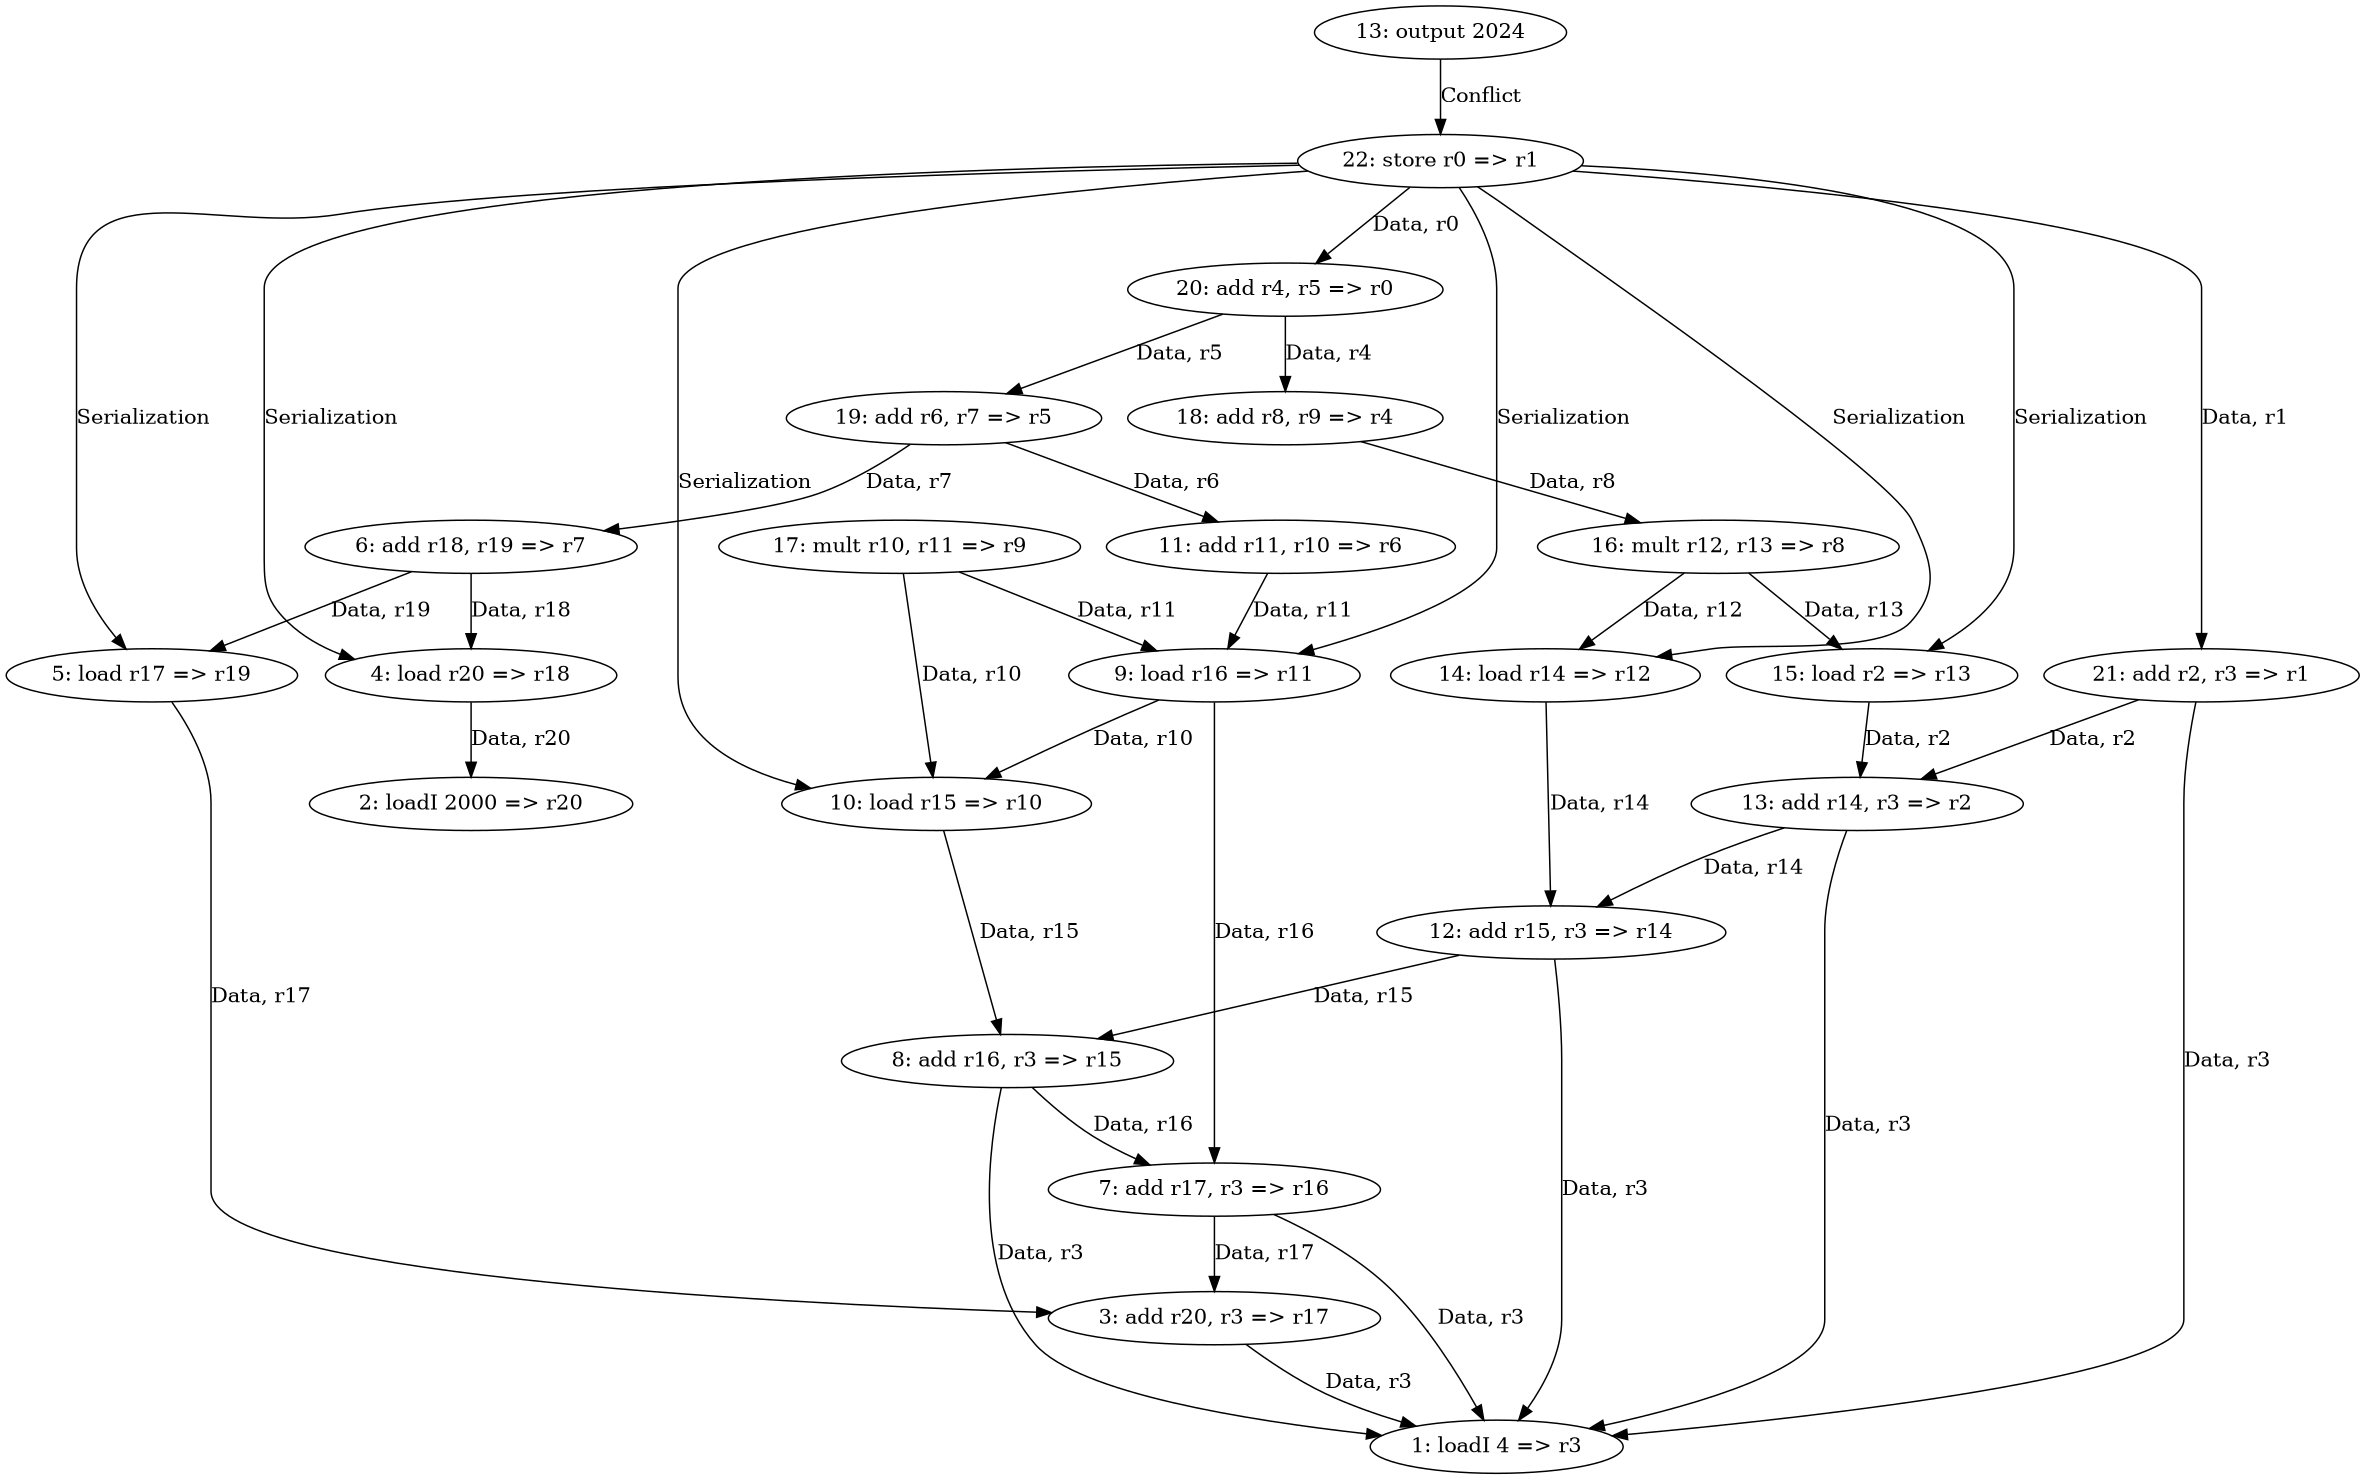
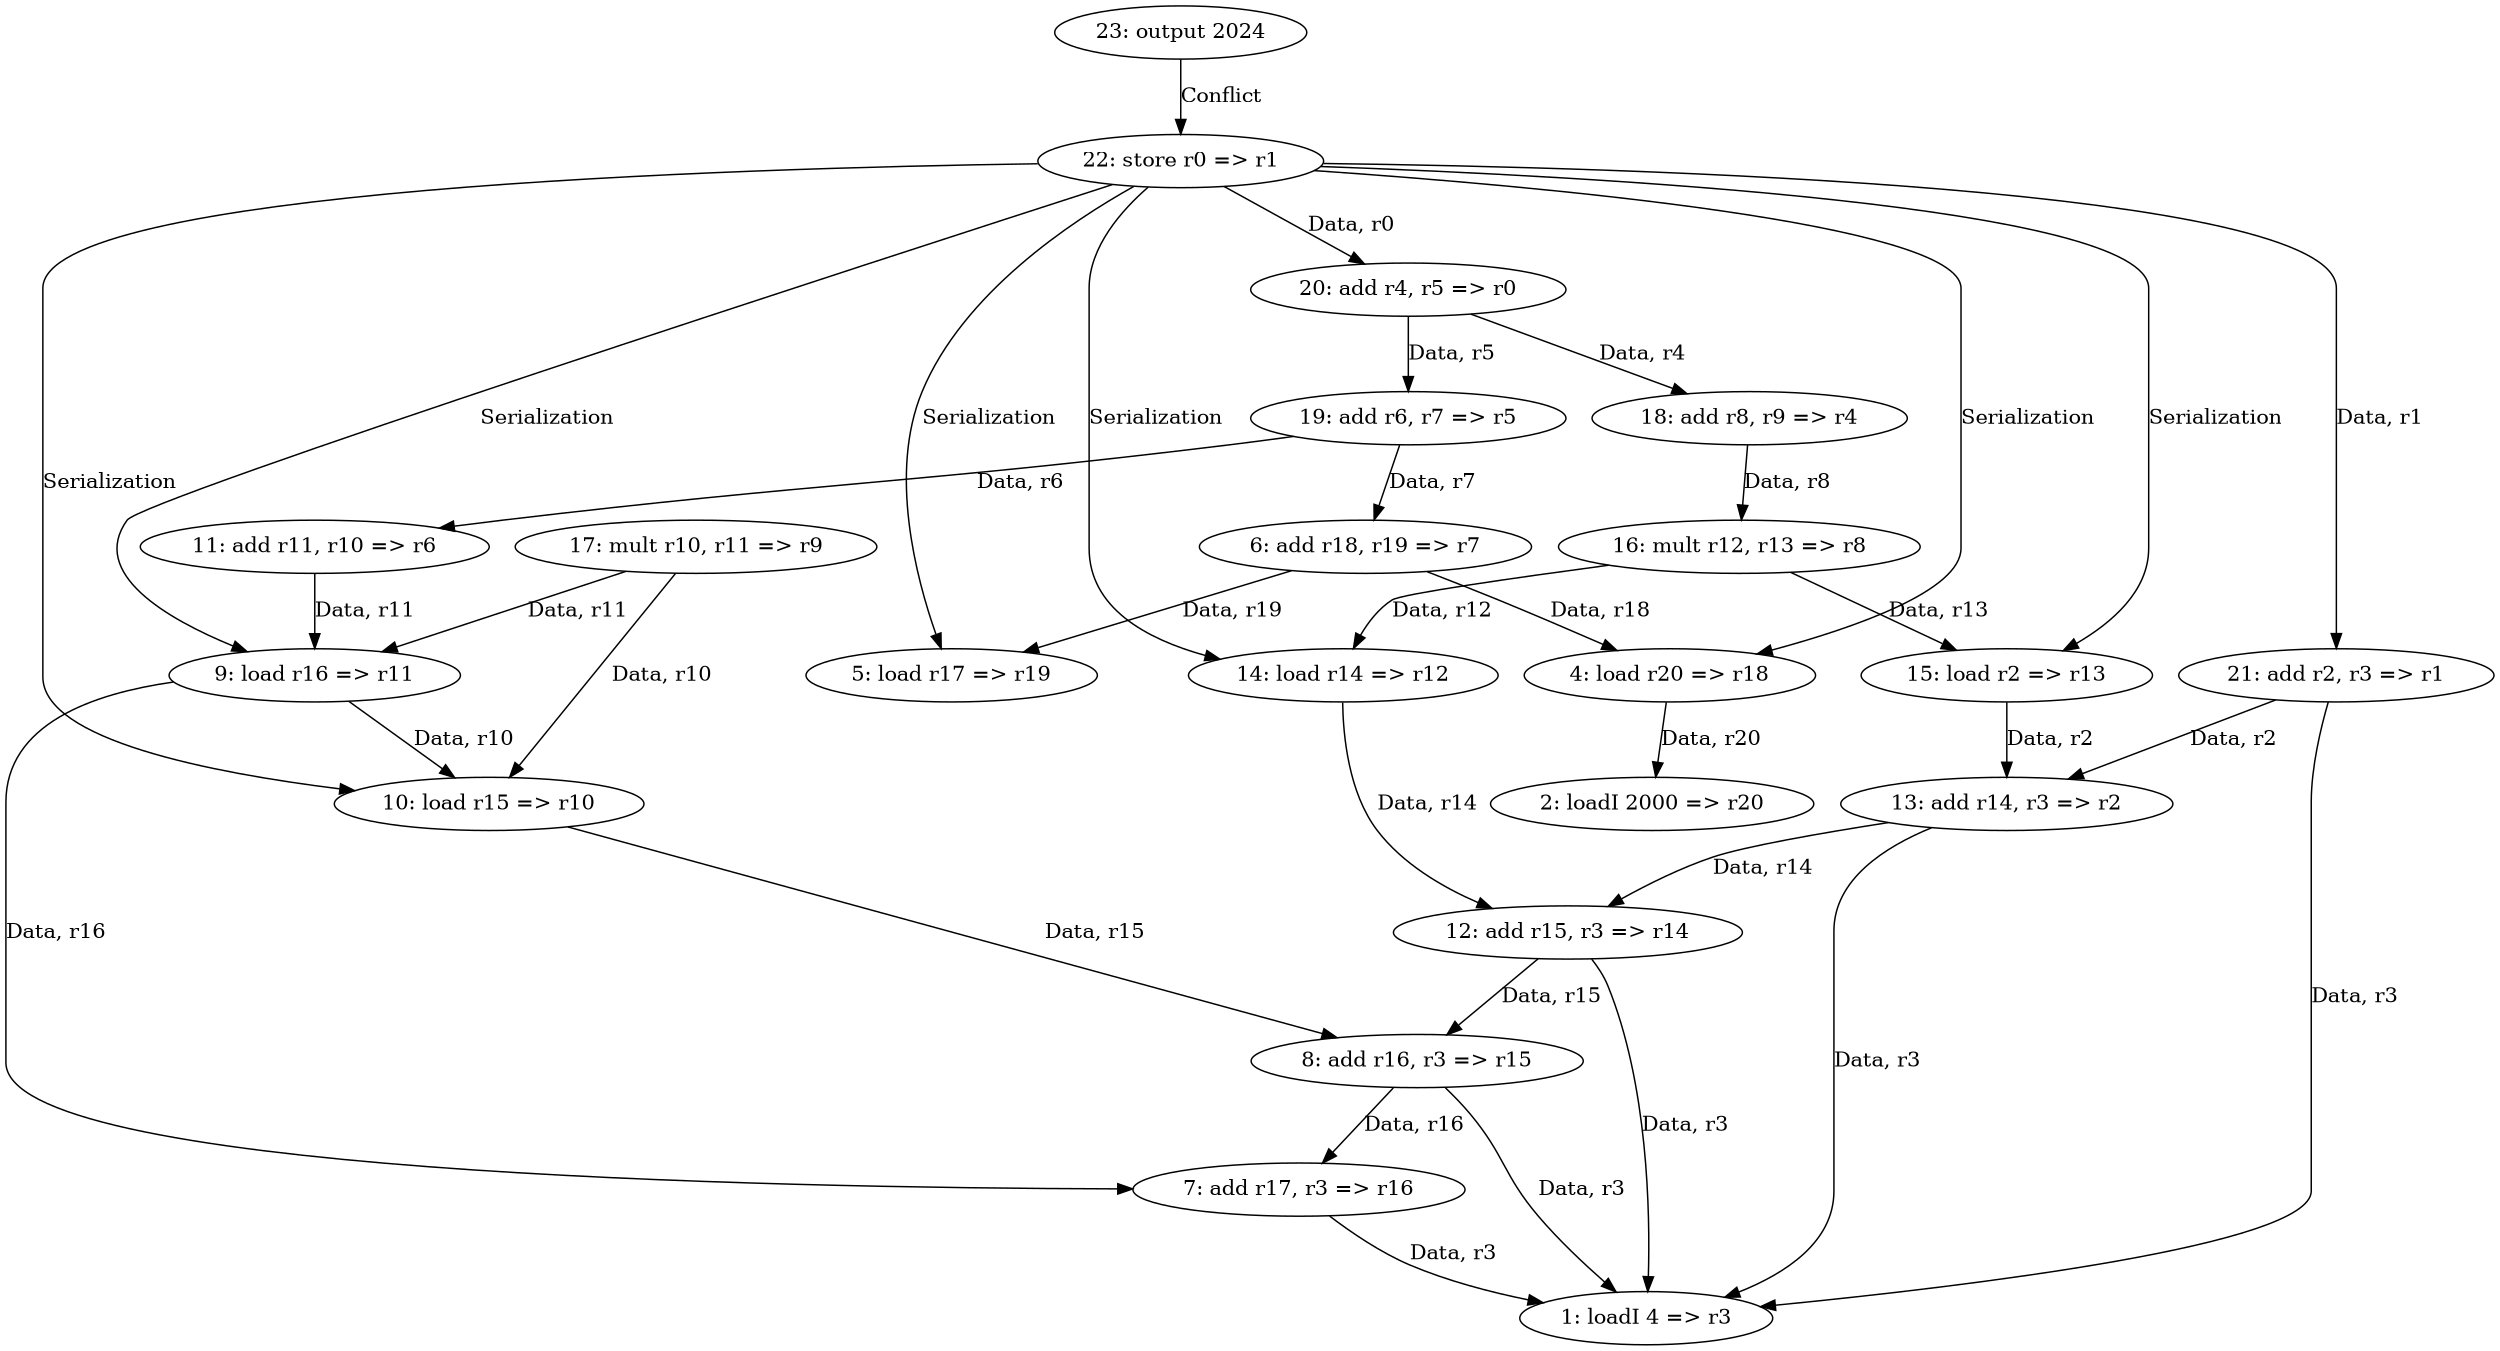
(1441, 33) -> (1181, 33)
(1214, 1318) -> none
